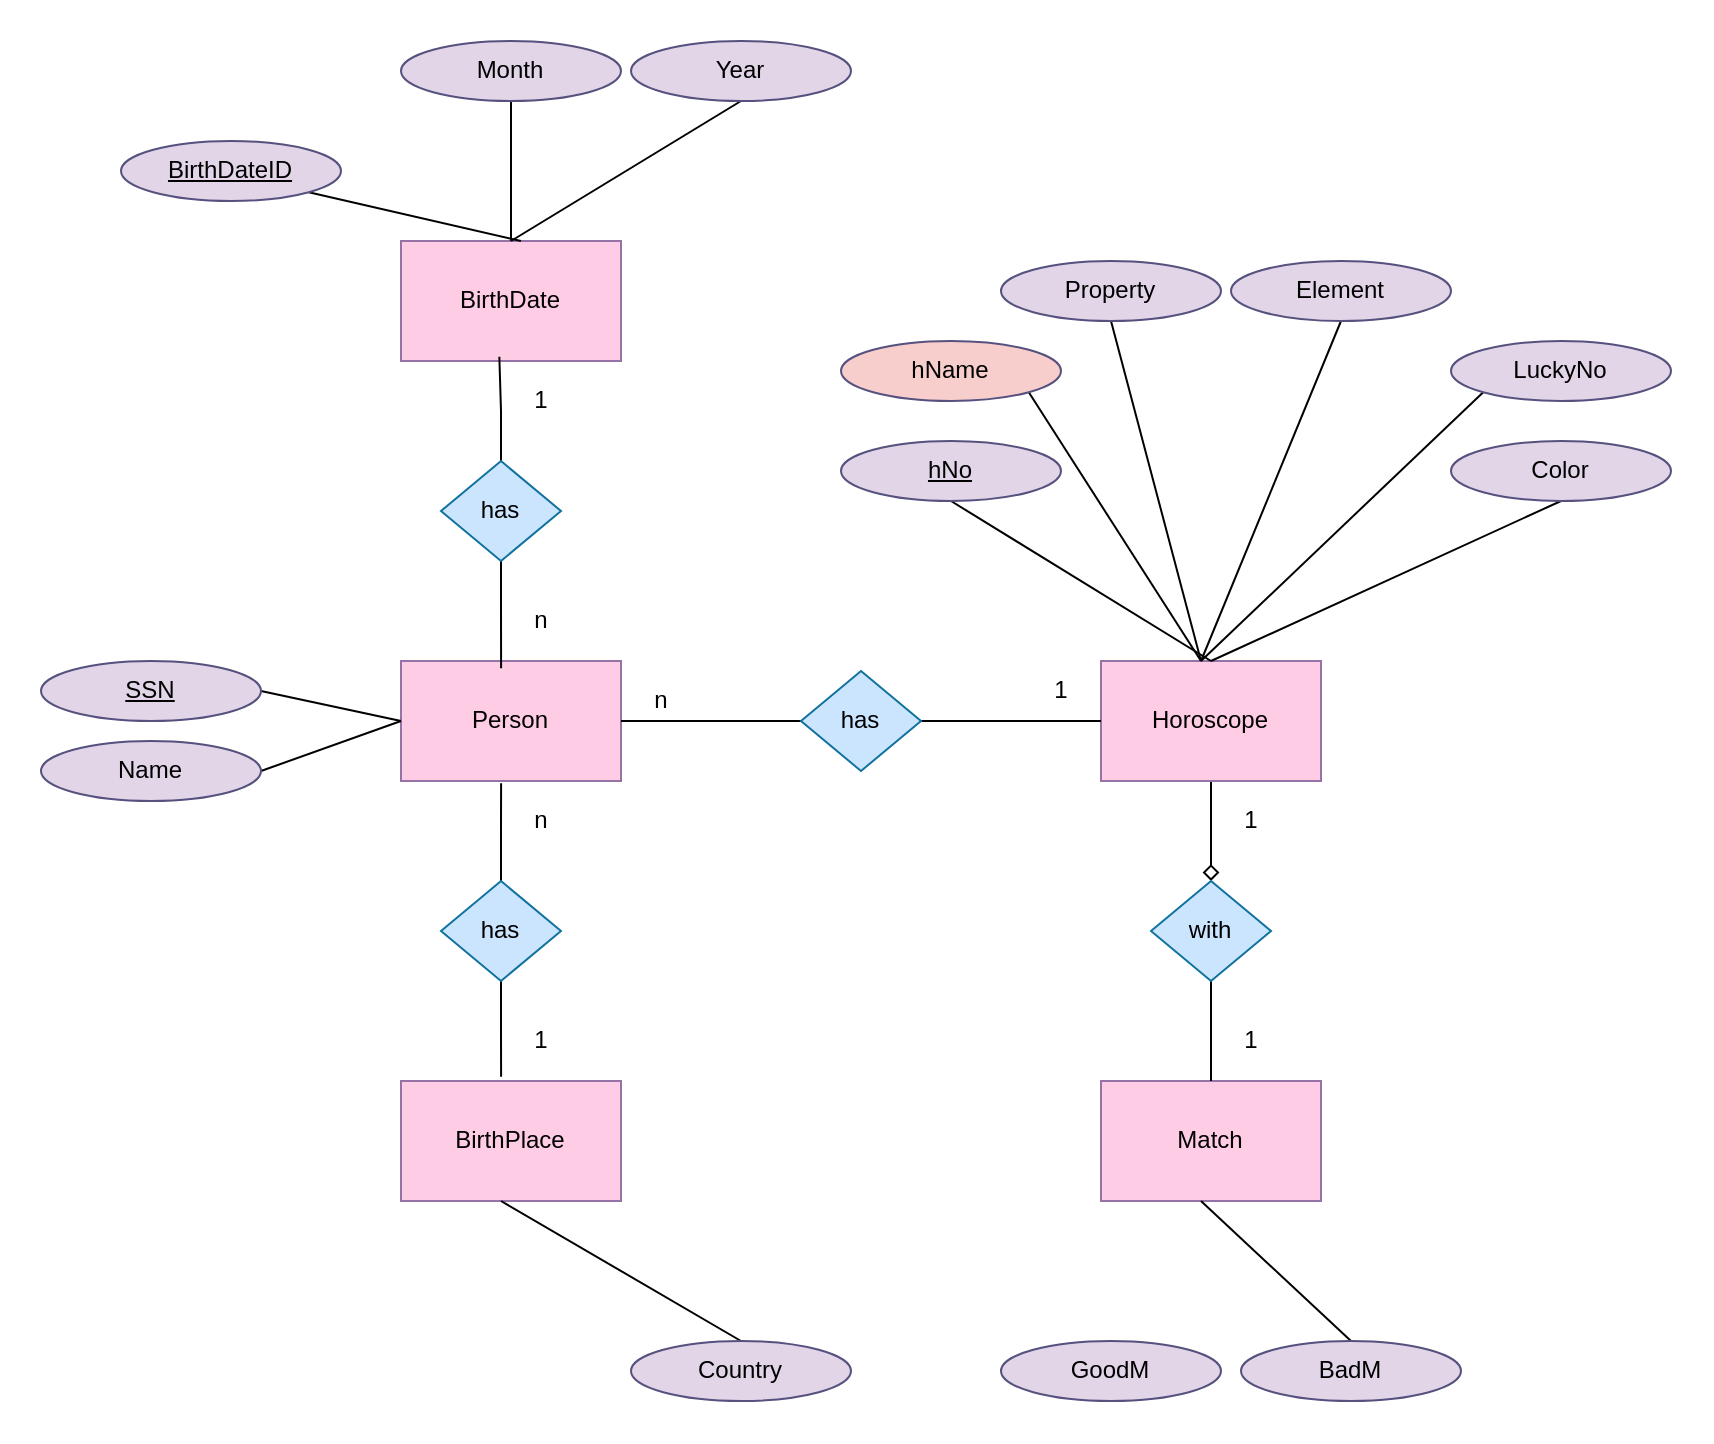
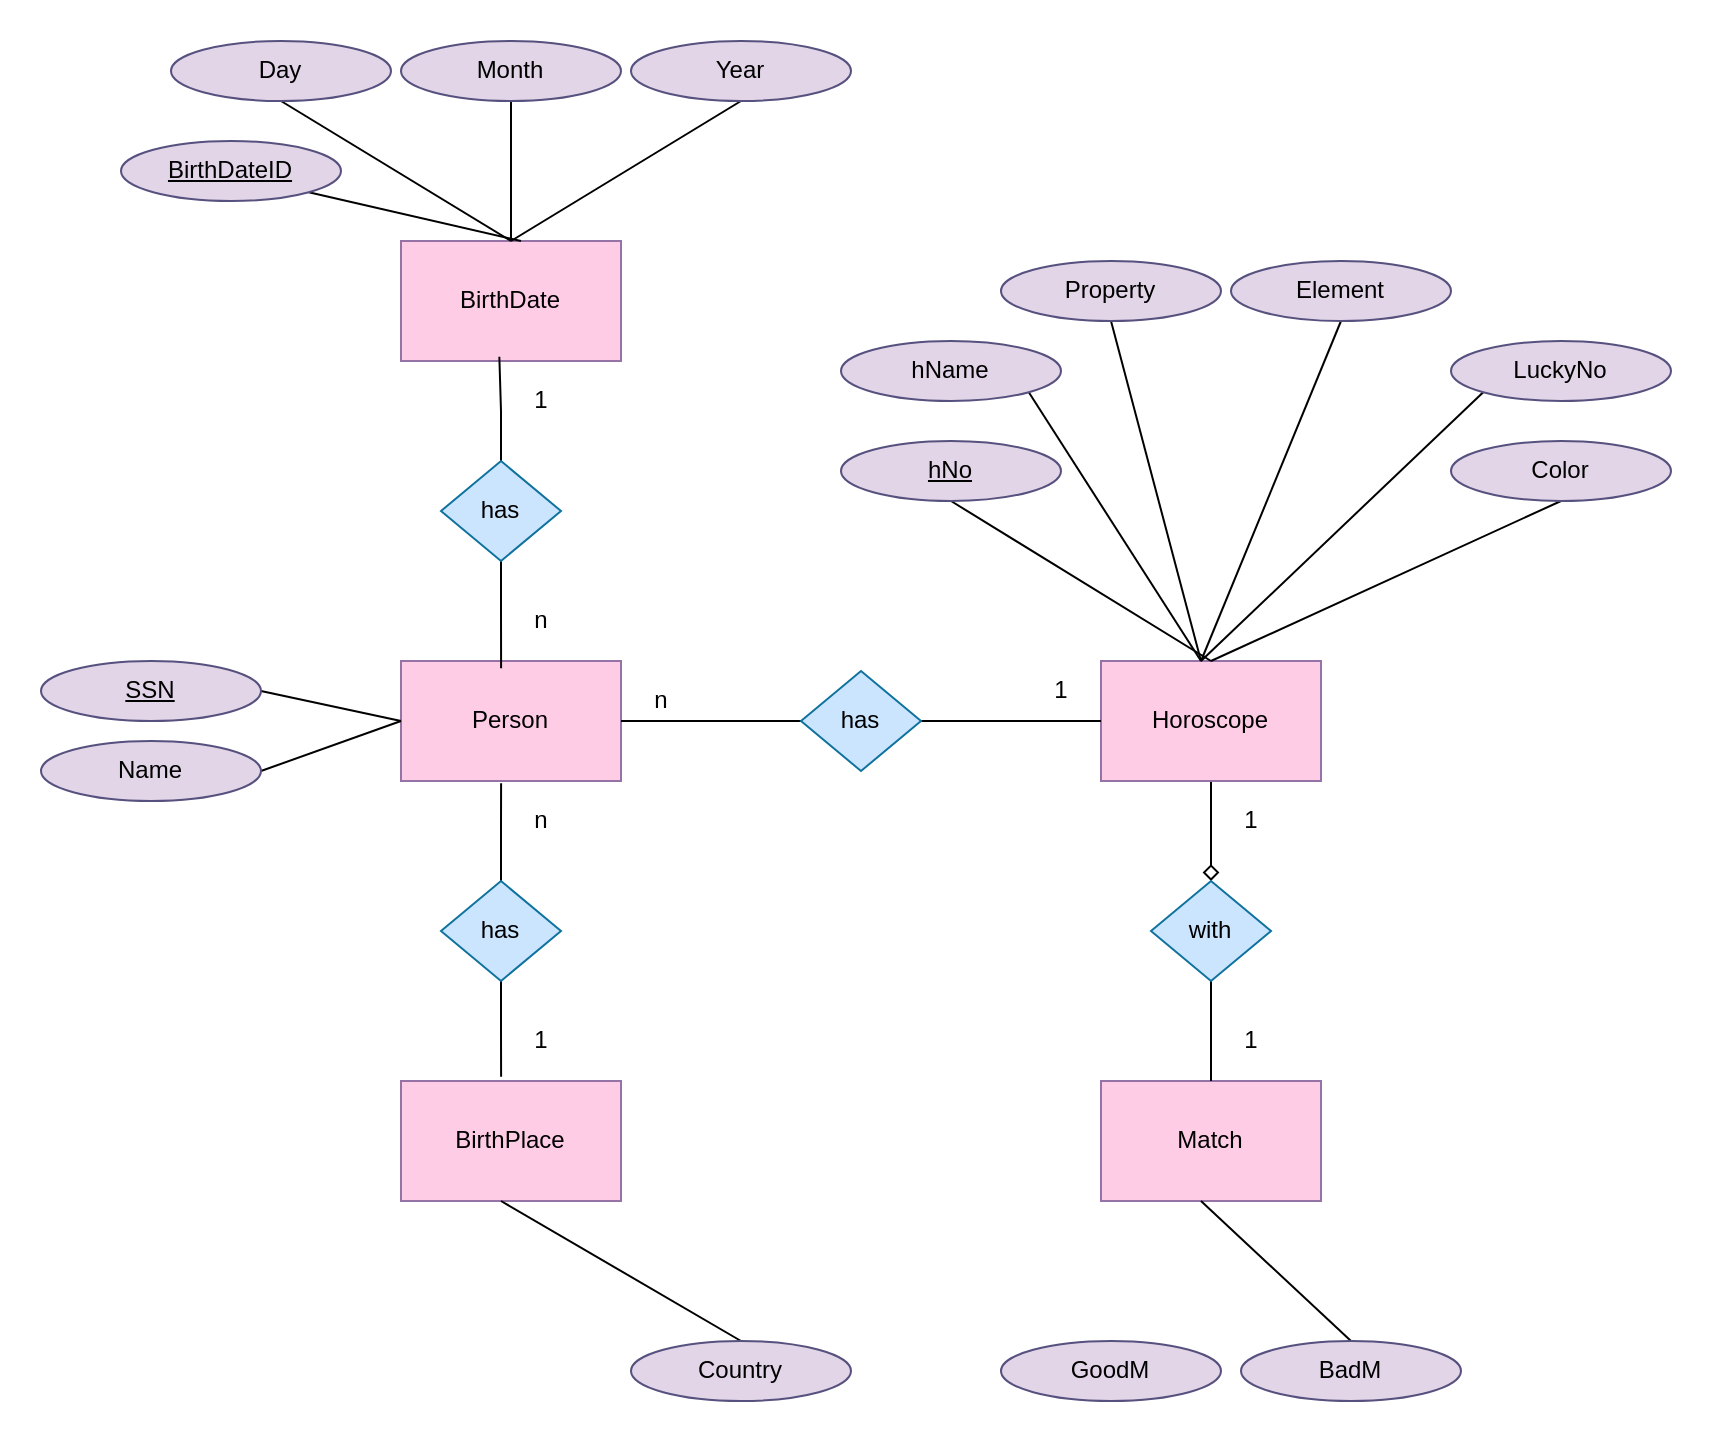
none -> (281, 71)
none -> (390, 167)
(951, 371) -> (951, 371)
